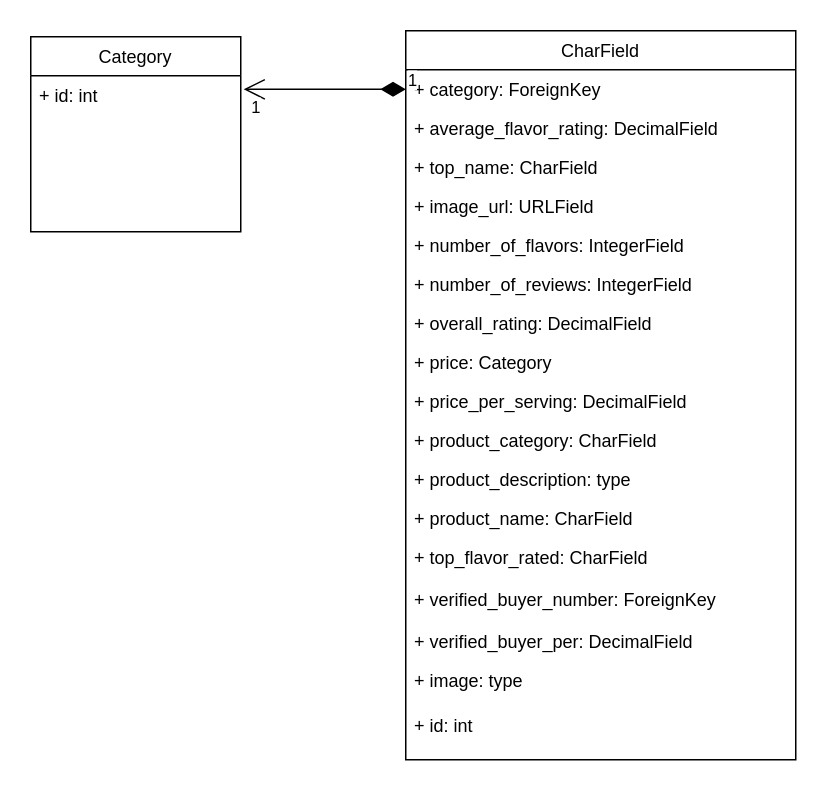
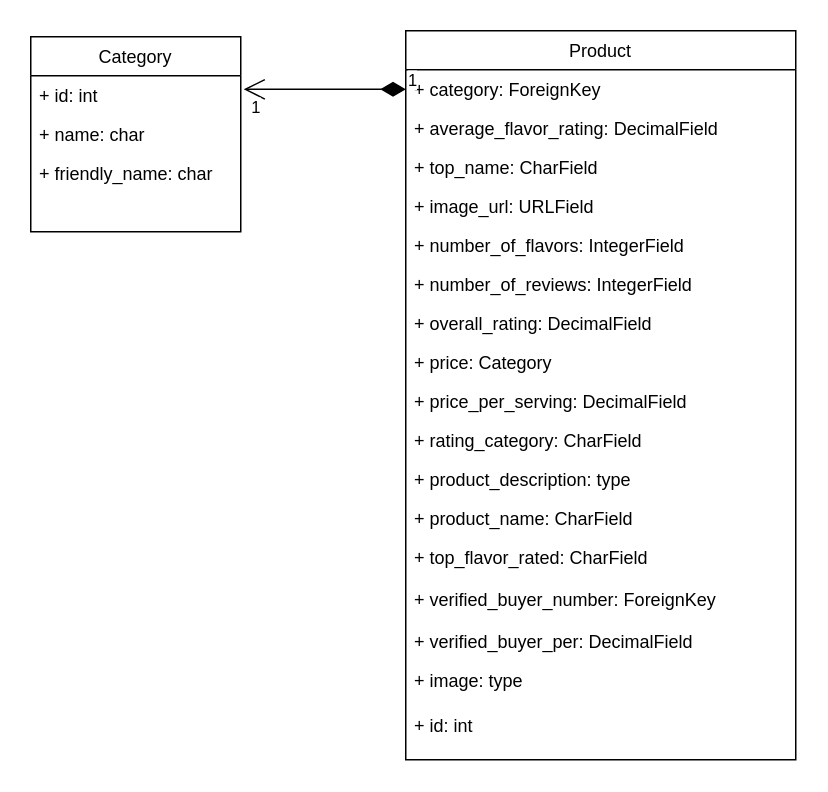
(600, 51) -> (600, 51)
none -> (136, 134)
none -> (136, 173)
(553, 441) -> (546, 441)
